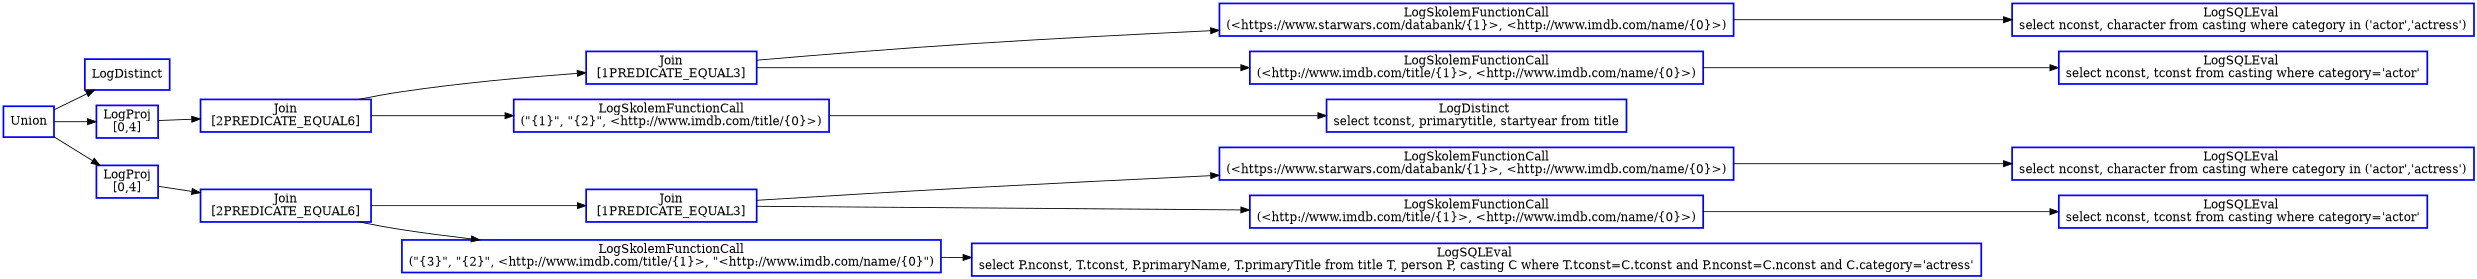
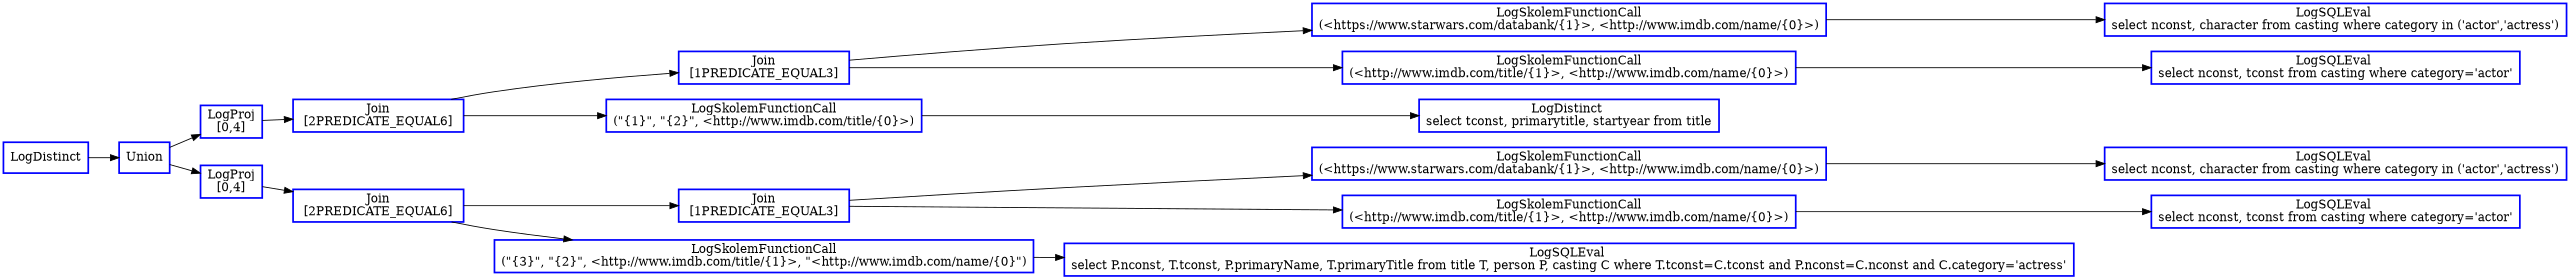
(70, 102) -> (99, 158)
